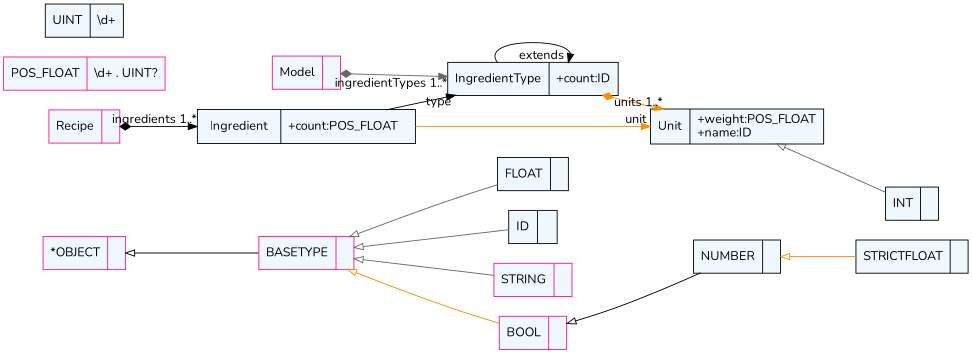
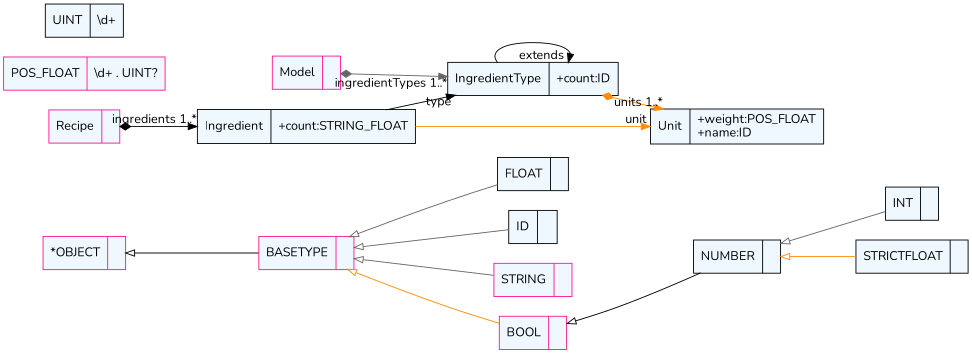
(343, 126) -> (343, 126)
(835, 170) -> (837, 226)
